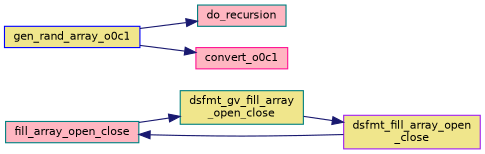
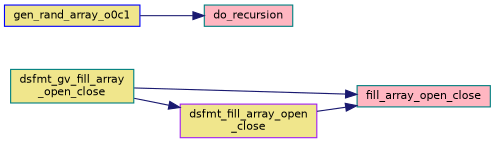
(242, 58) -> none
(154, 120) -> (240, 91)
